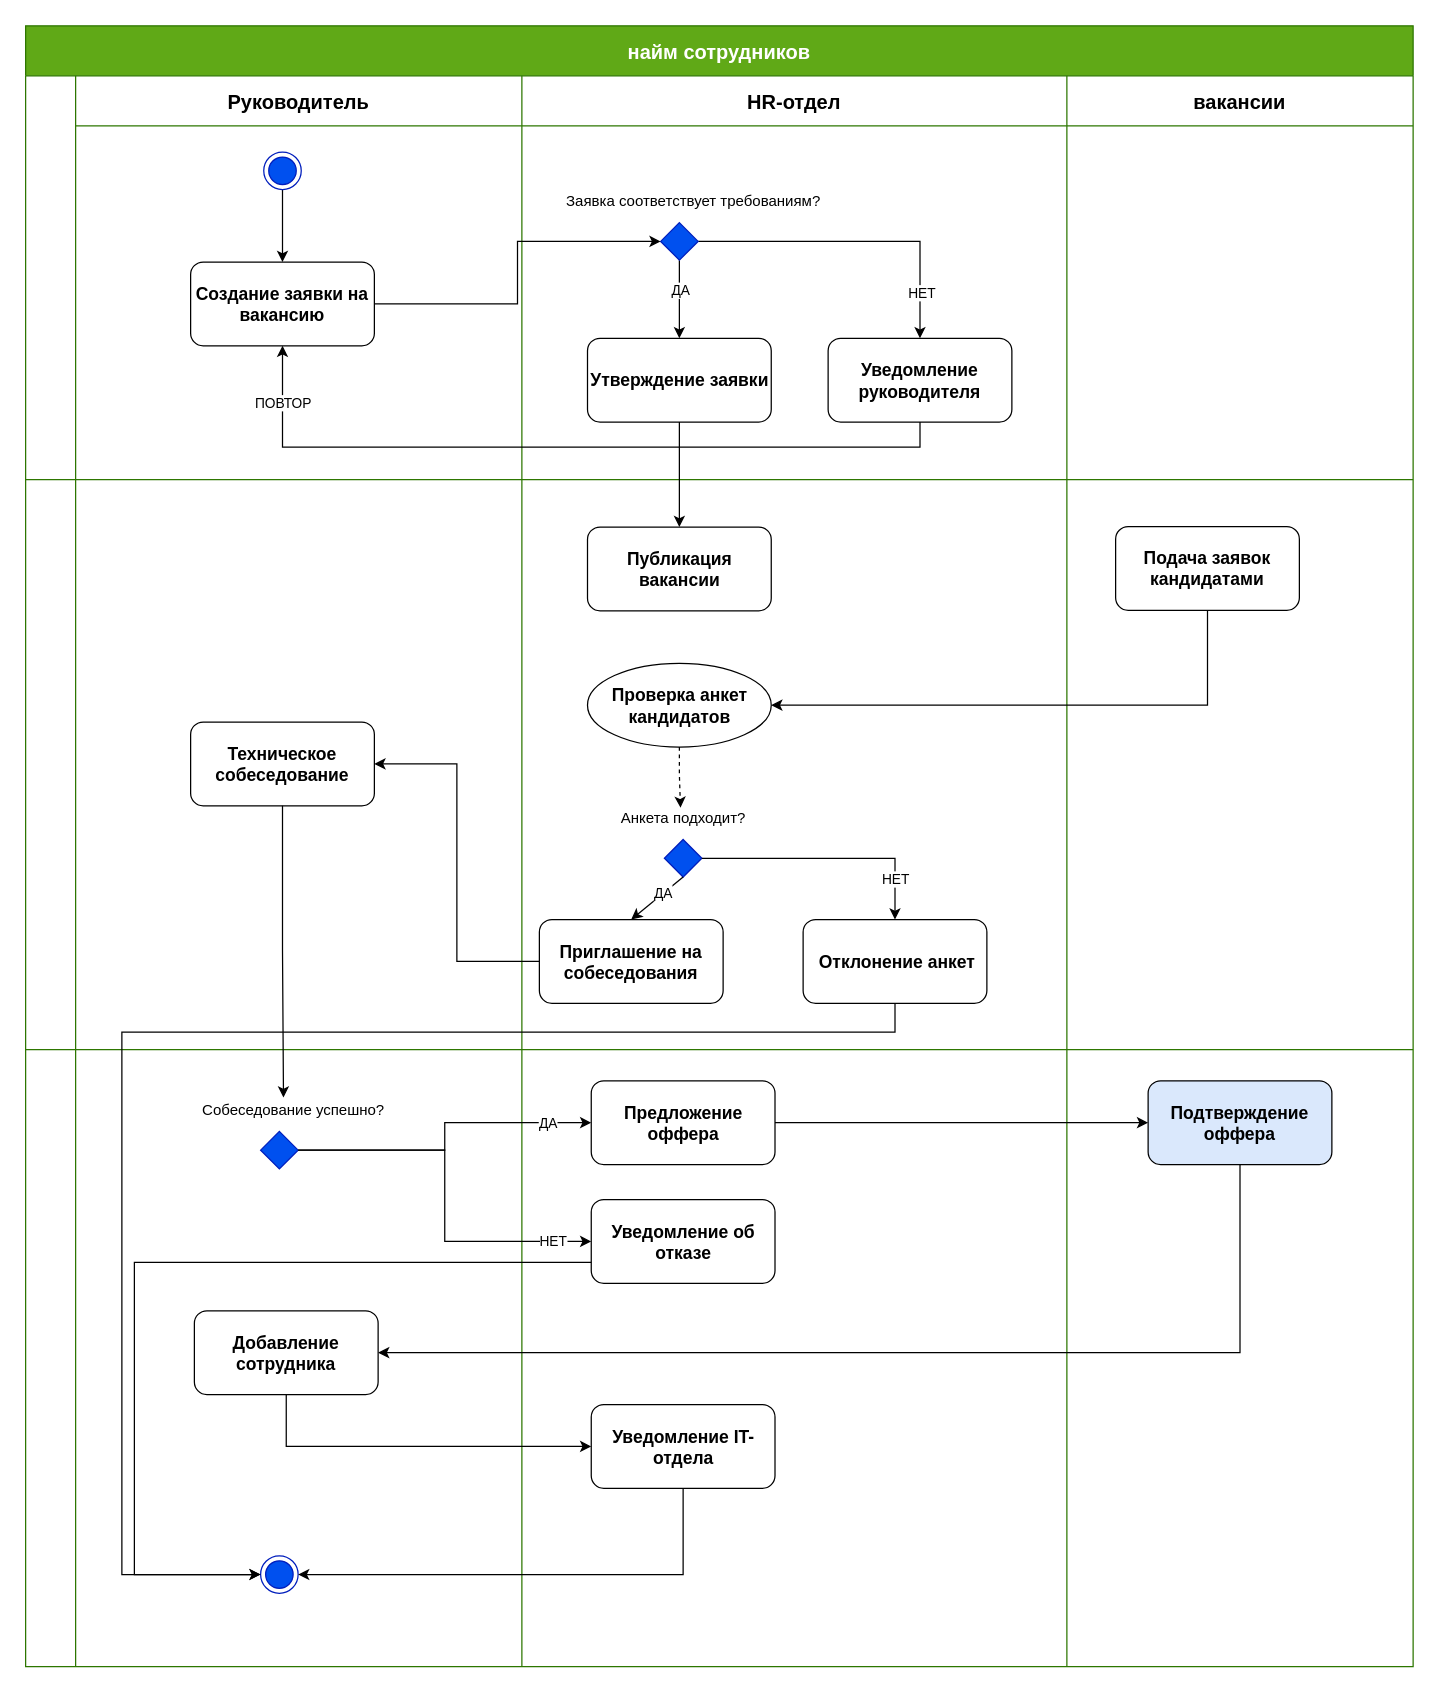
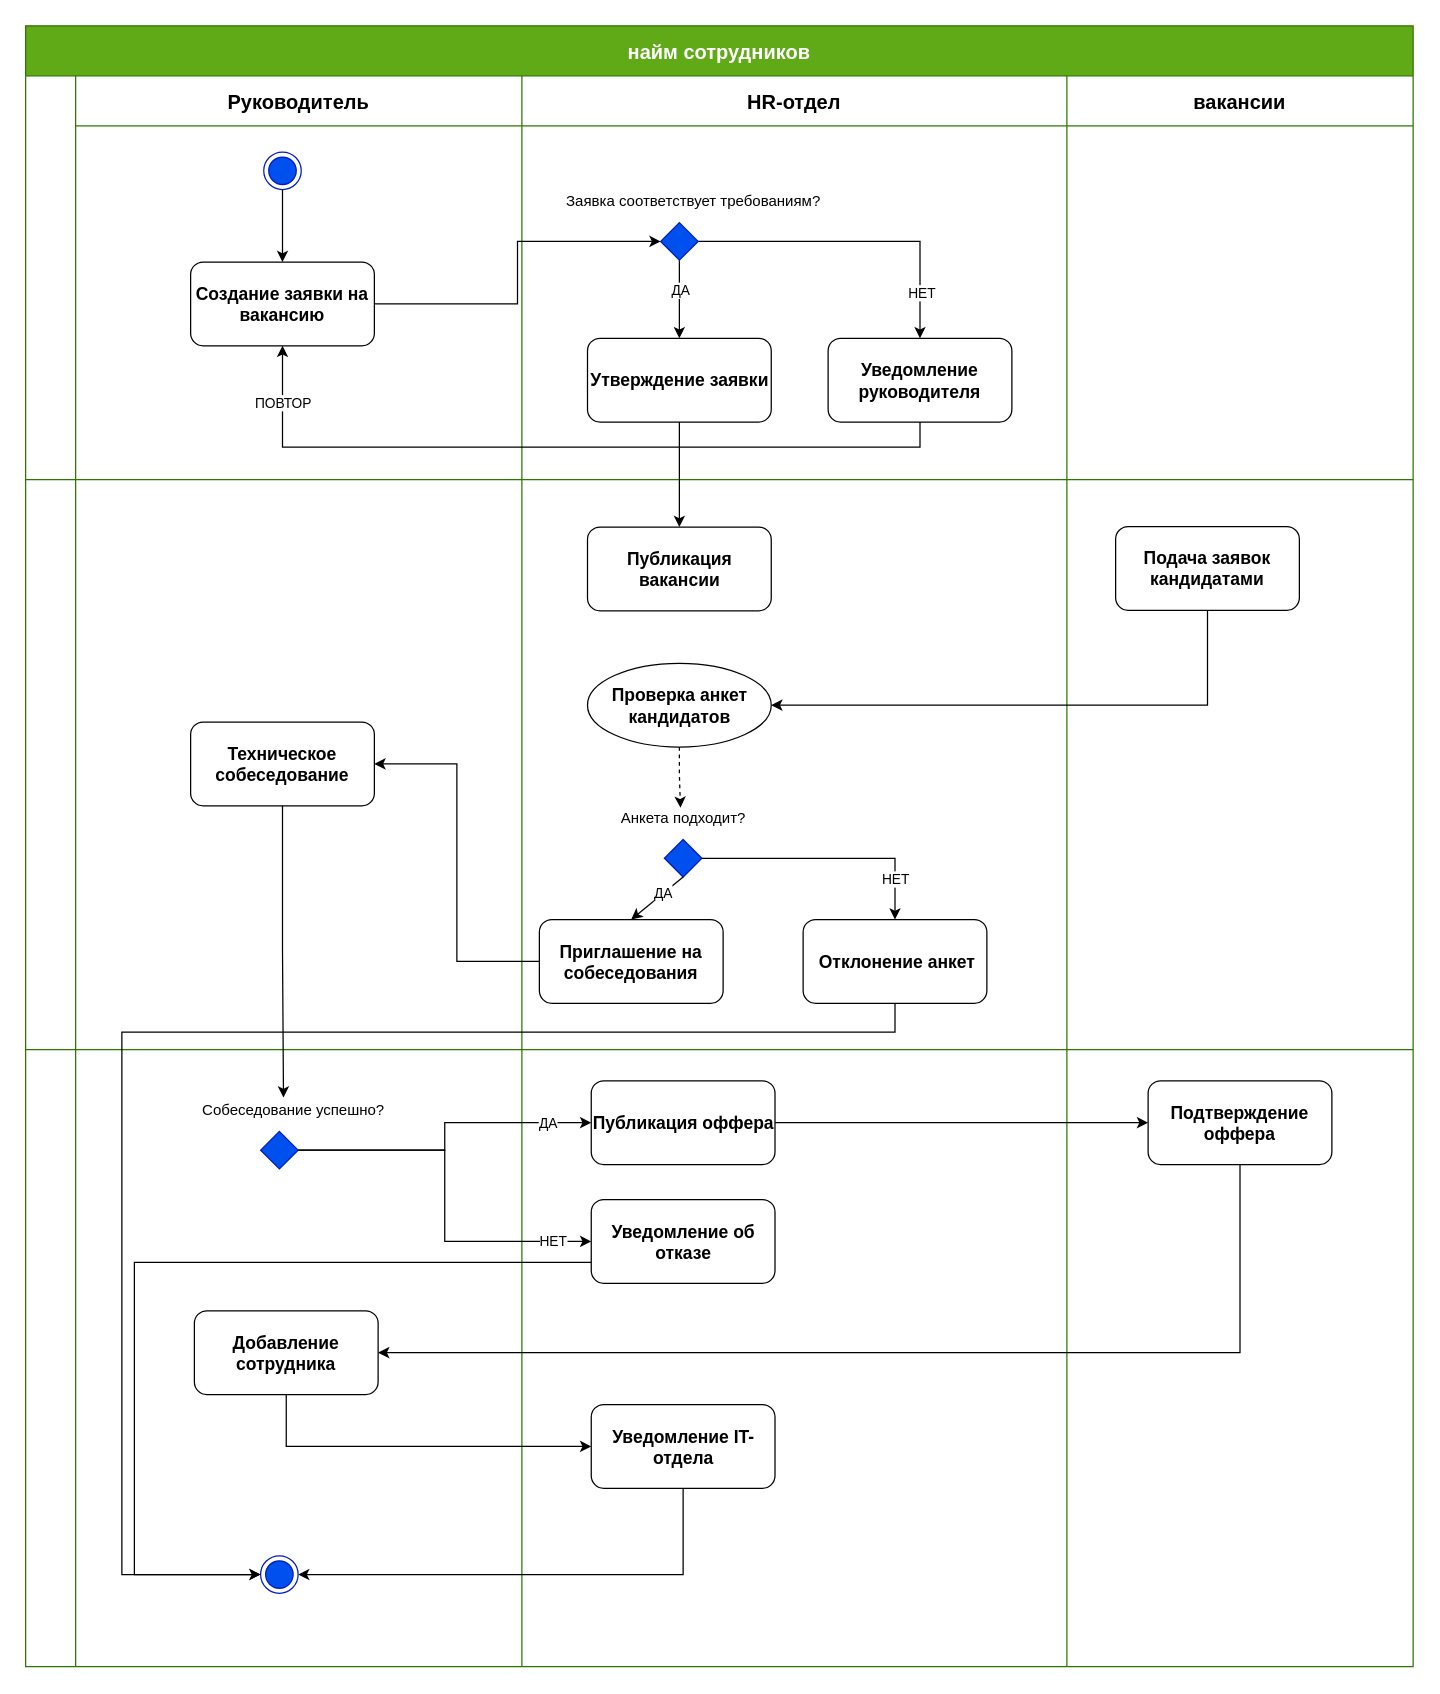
(684, 1123) -> (684, 1123)
(1240, 1123) -> (1240, 1123)
